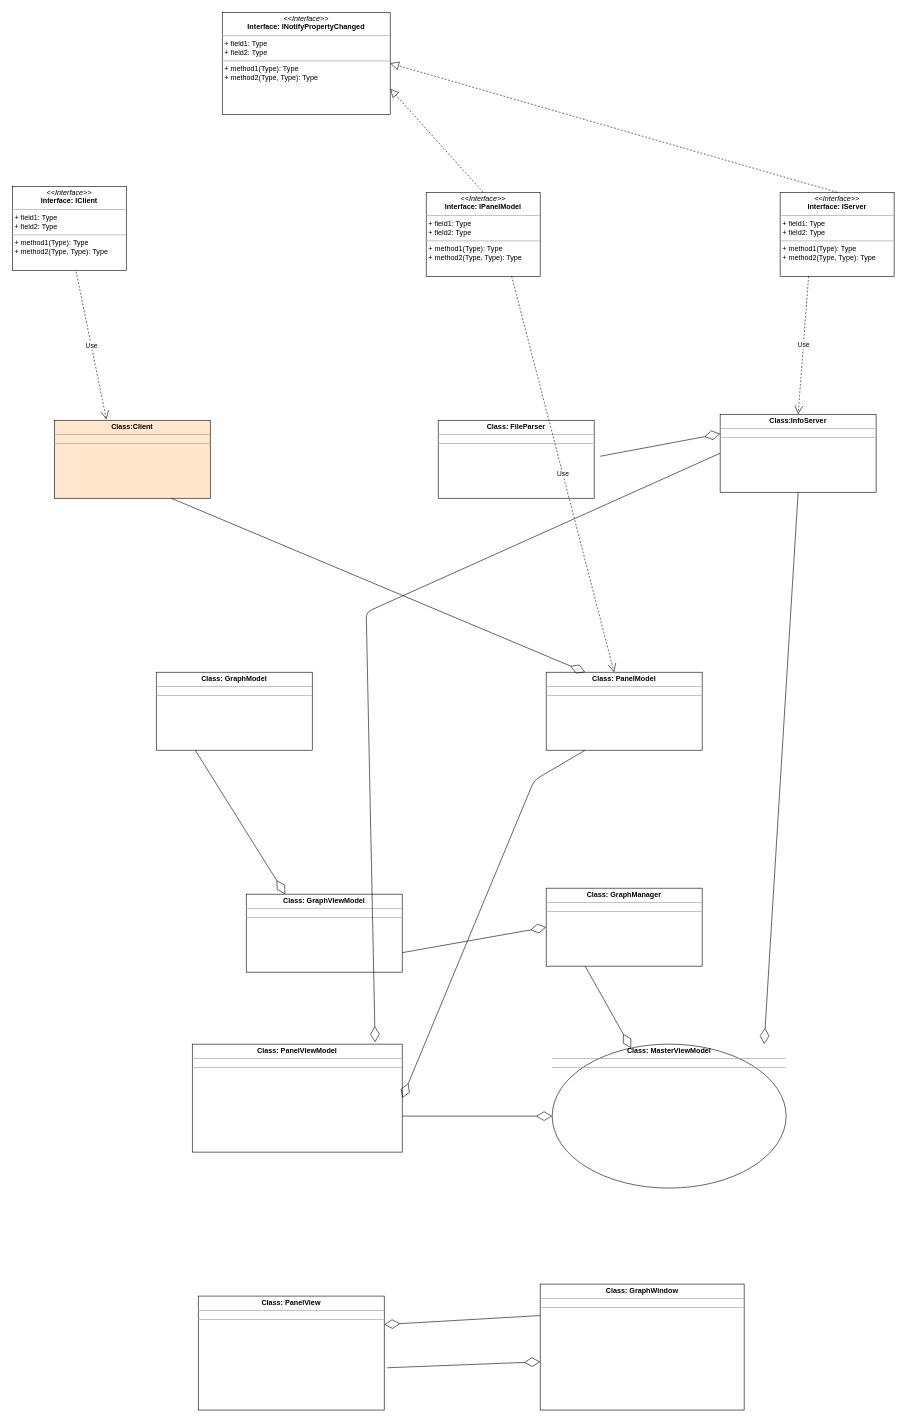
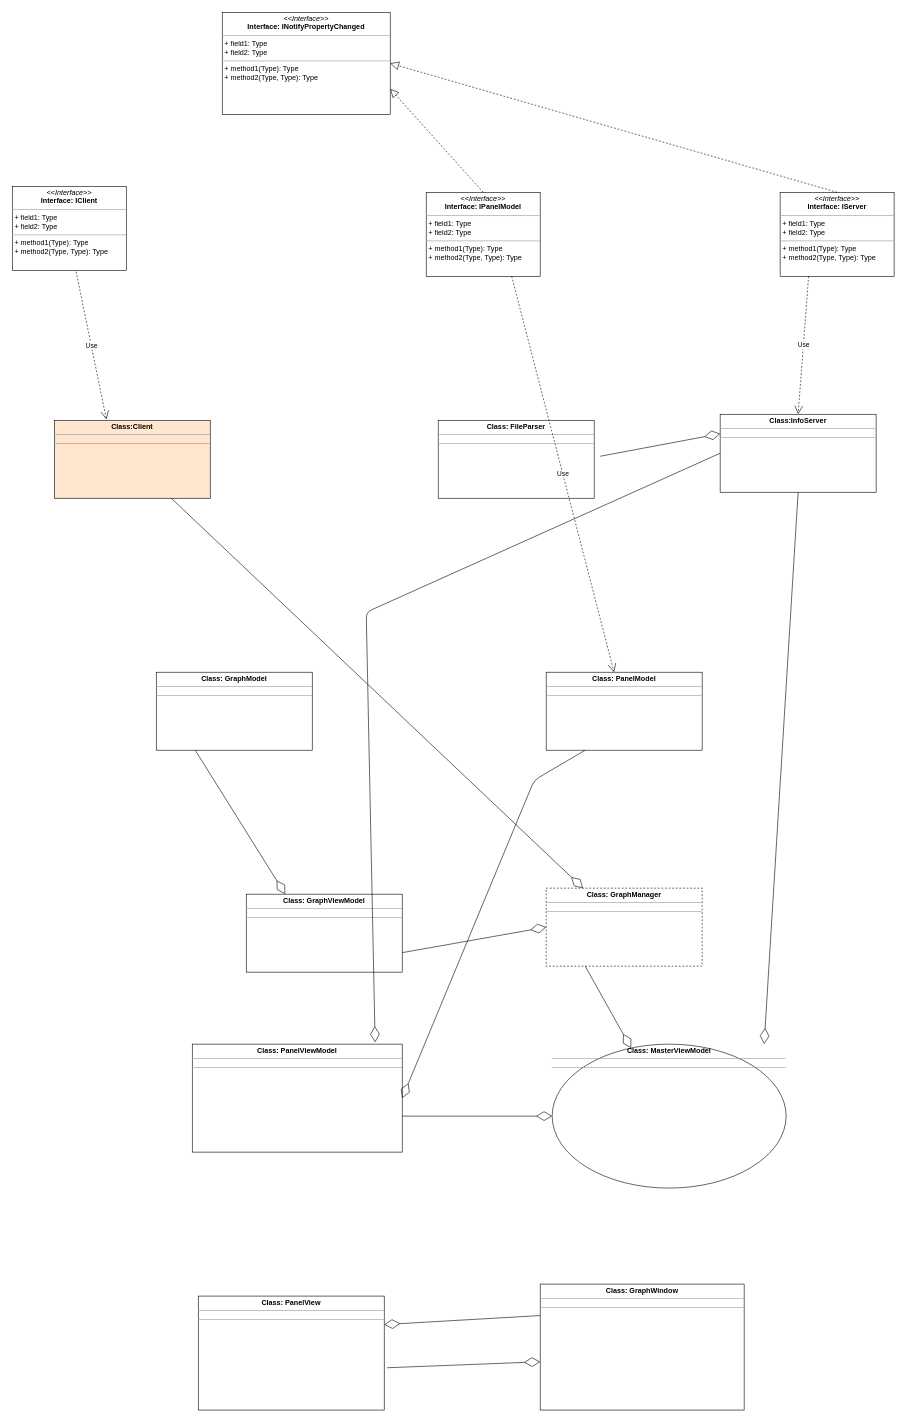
(371, 582) -> (371, 688)
(624, 927) -> (624, 927)
